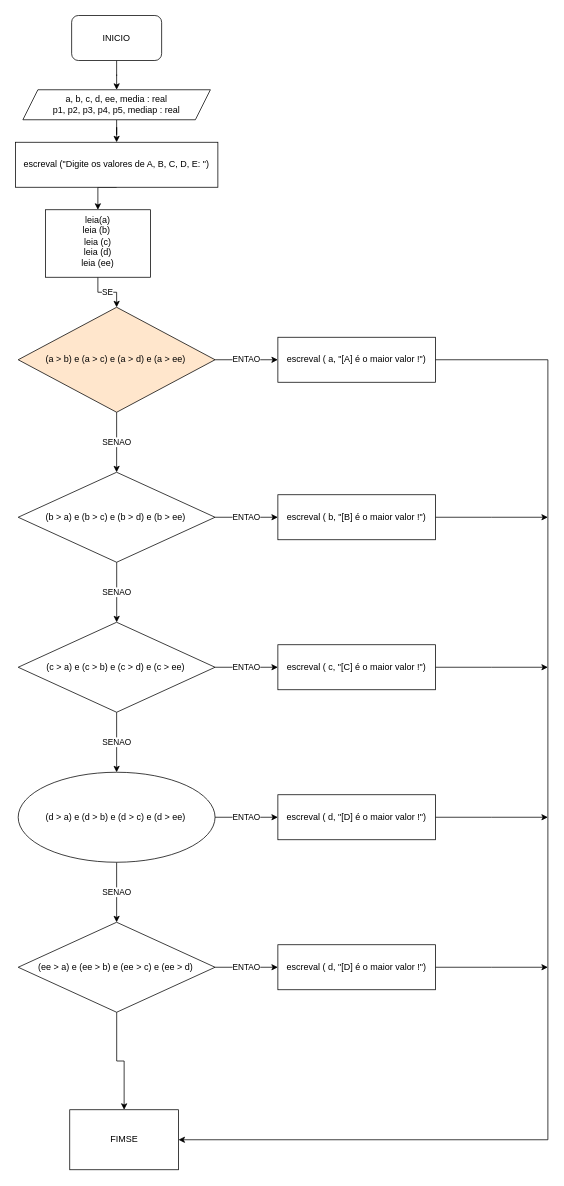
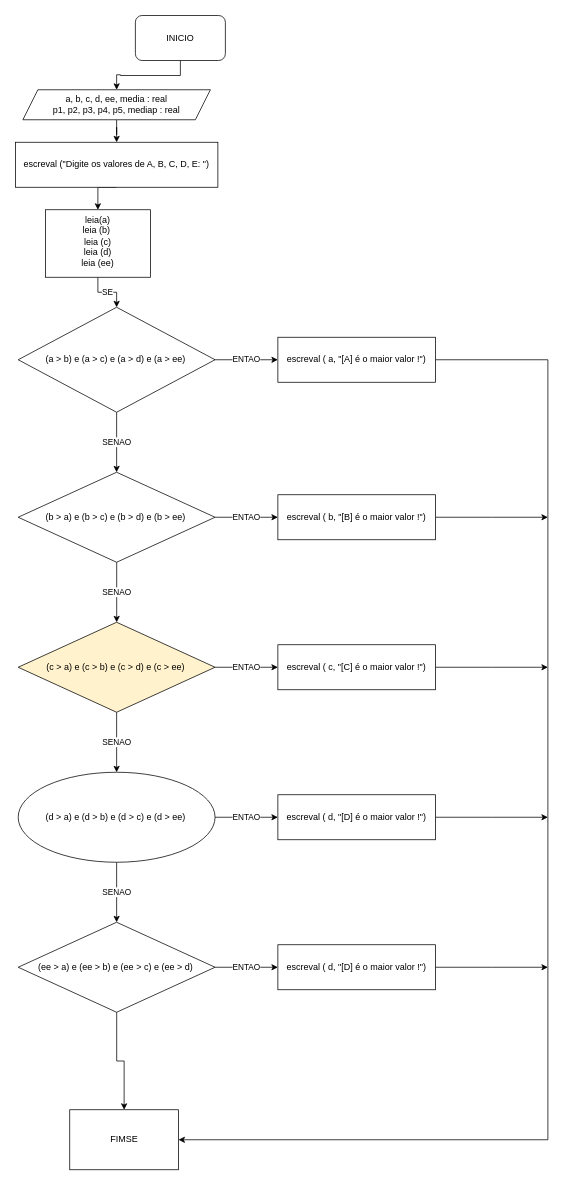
(117, 38) -> (180, 38)
(117, 360) -> (117, 360)
(117, 667) -> (117, 667)
